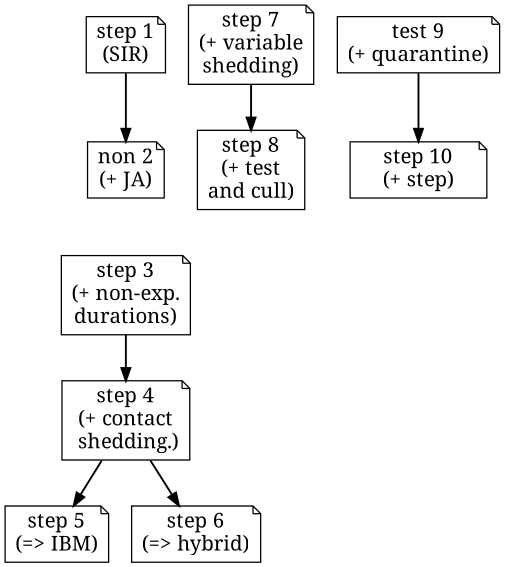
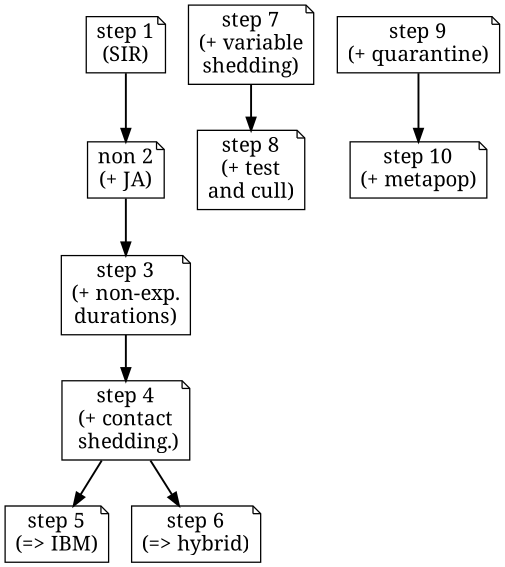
(418, 45) -> (418, 45)
(418, 170) -> (418, 170)
none -> (126, 220)
